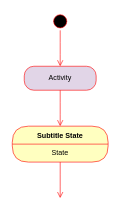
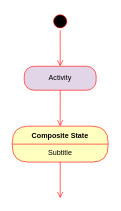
(60, 136) -> (60, 136)
(60, 153) -> (60, 153)
